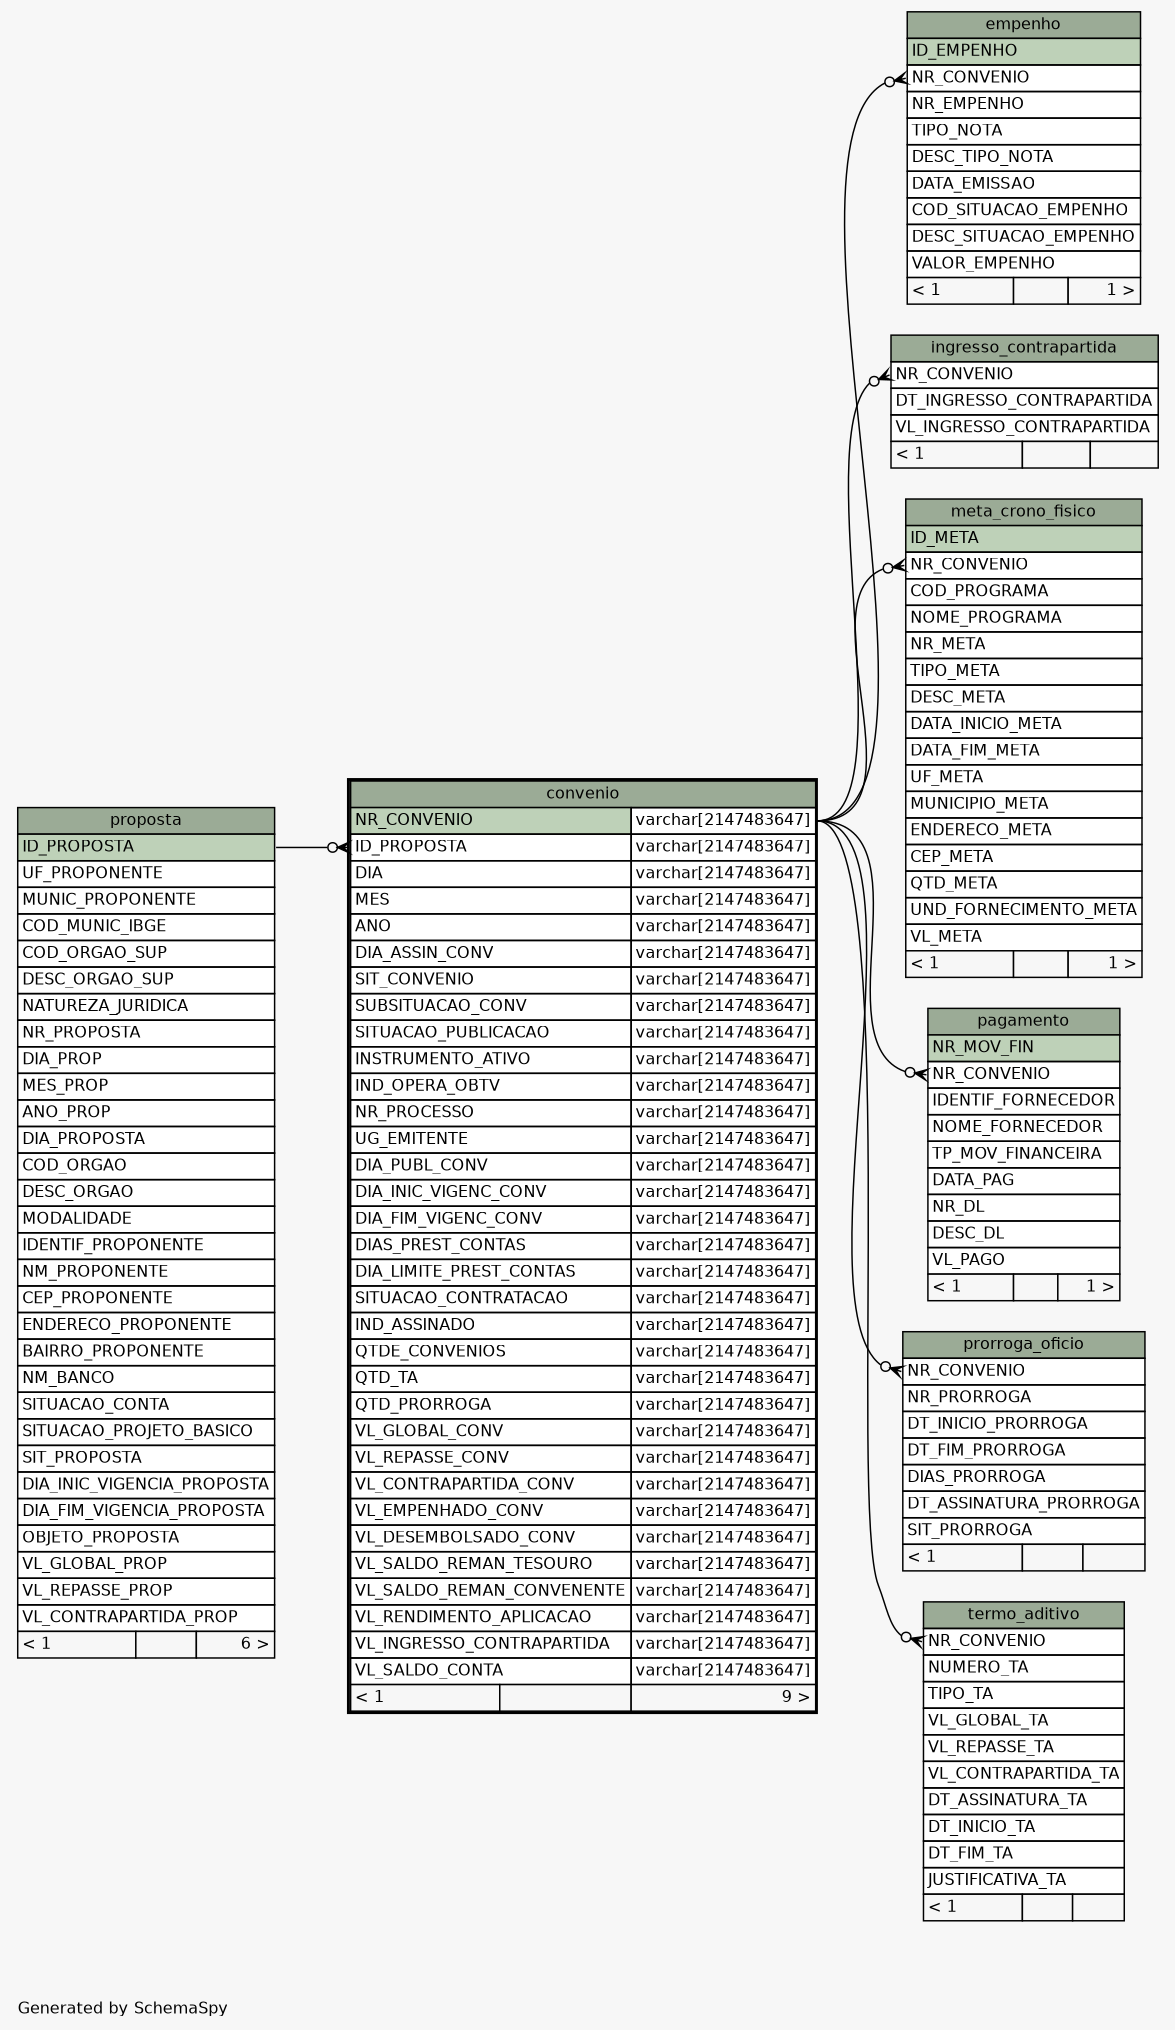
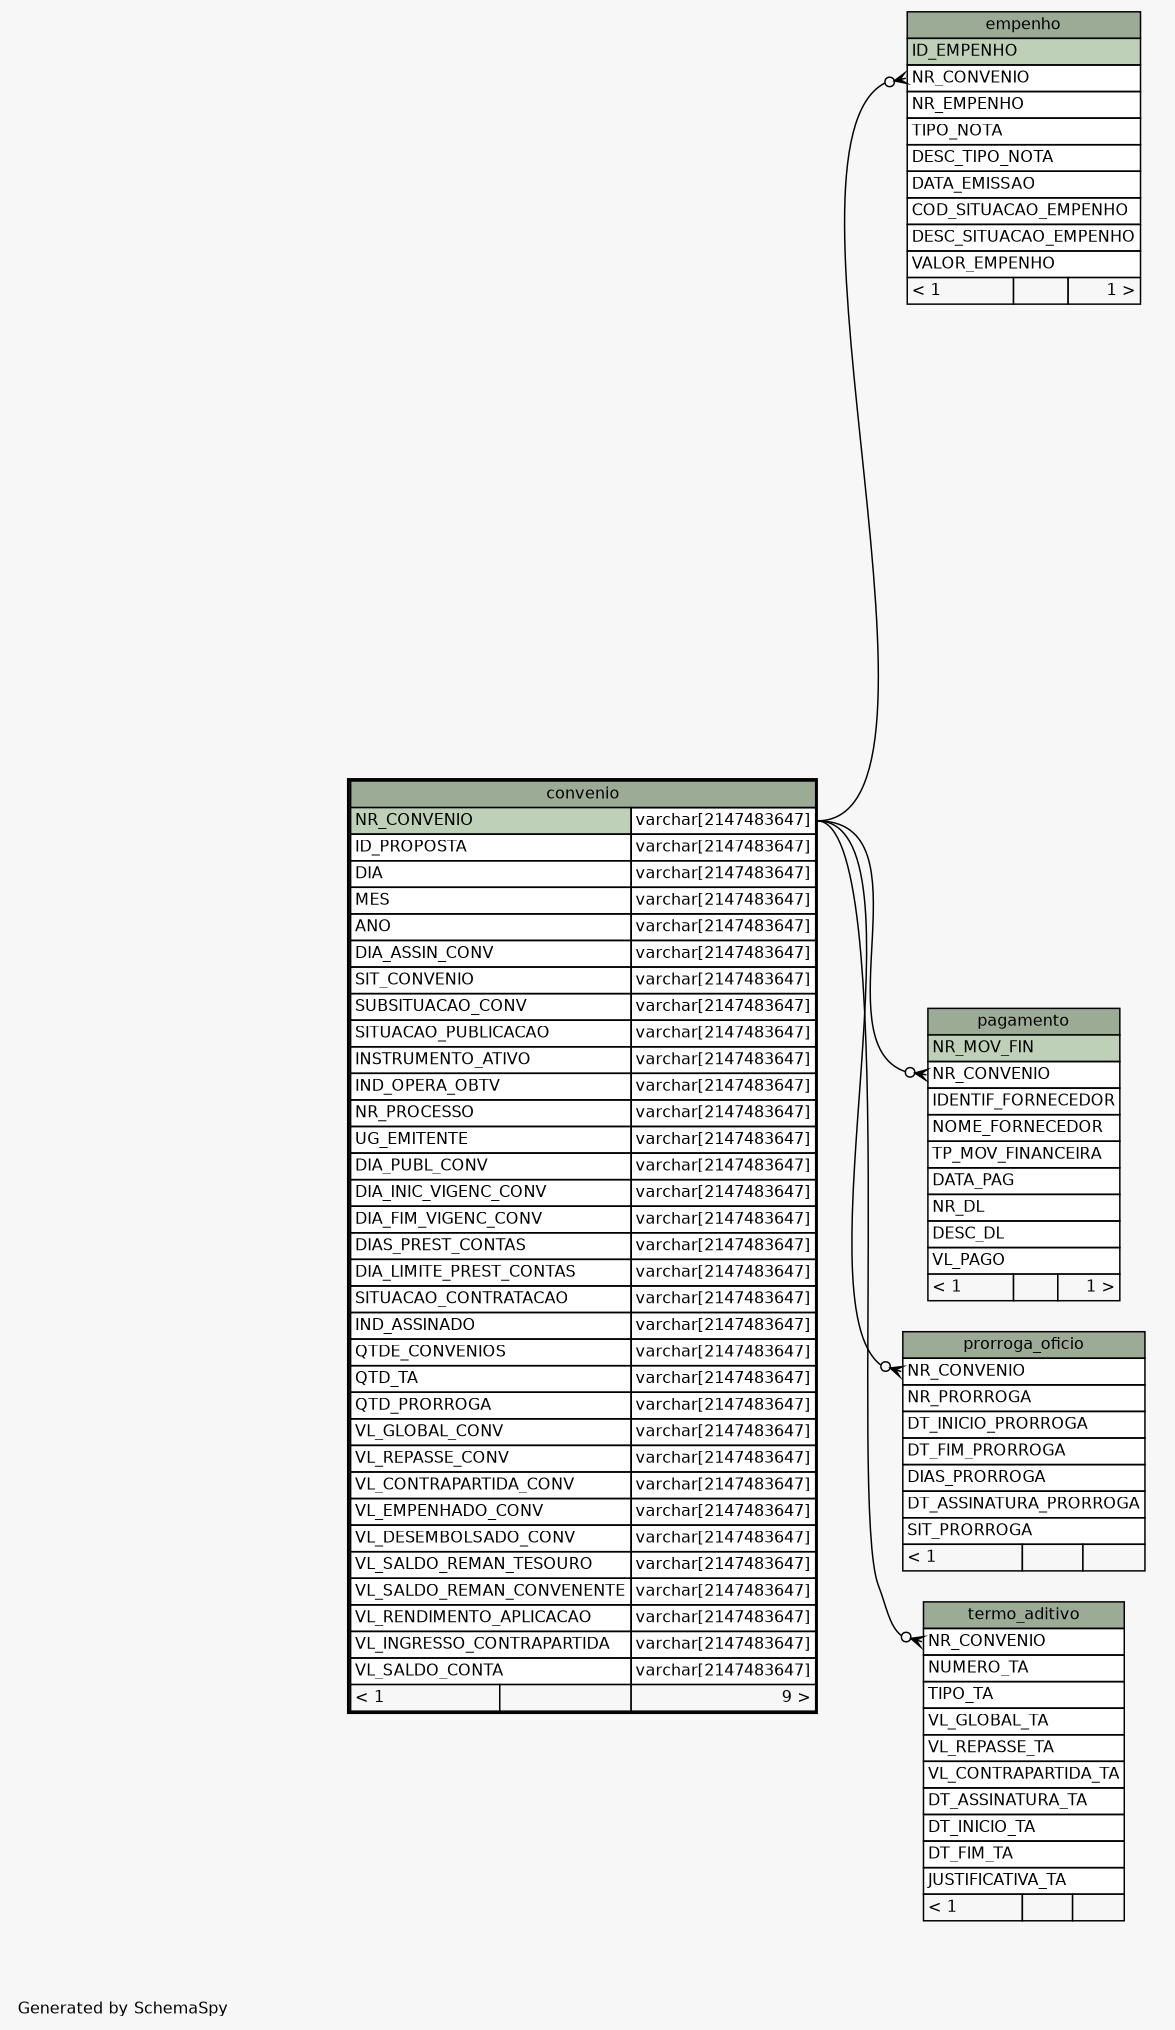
(1024, 402) -> none
(1024, 738) -> none
(146, 1233) -> none
